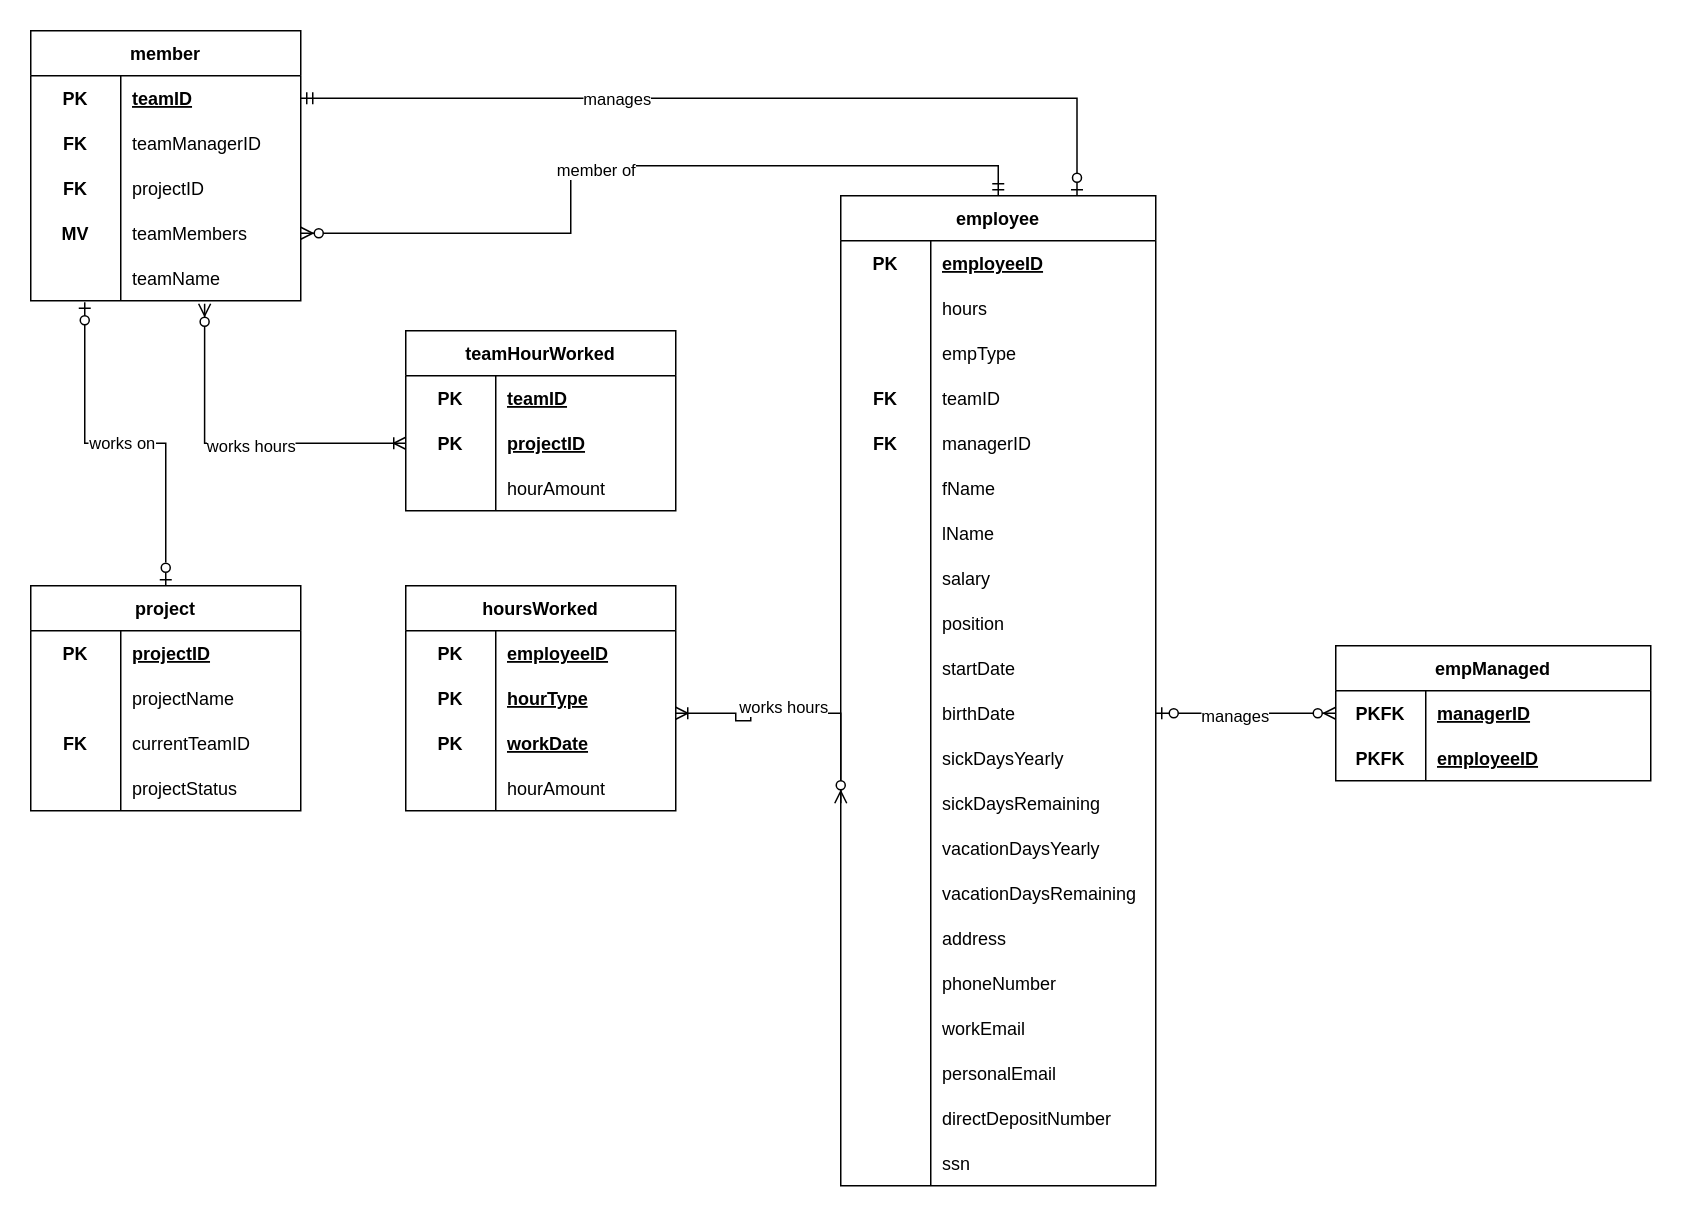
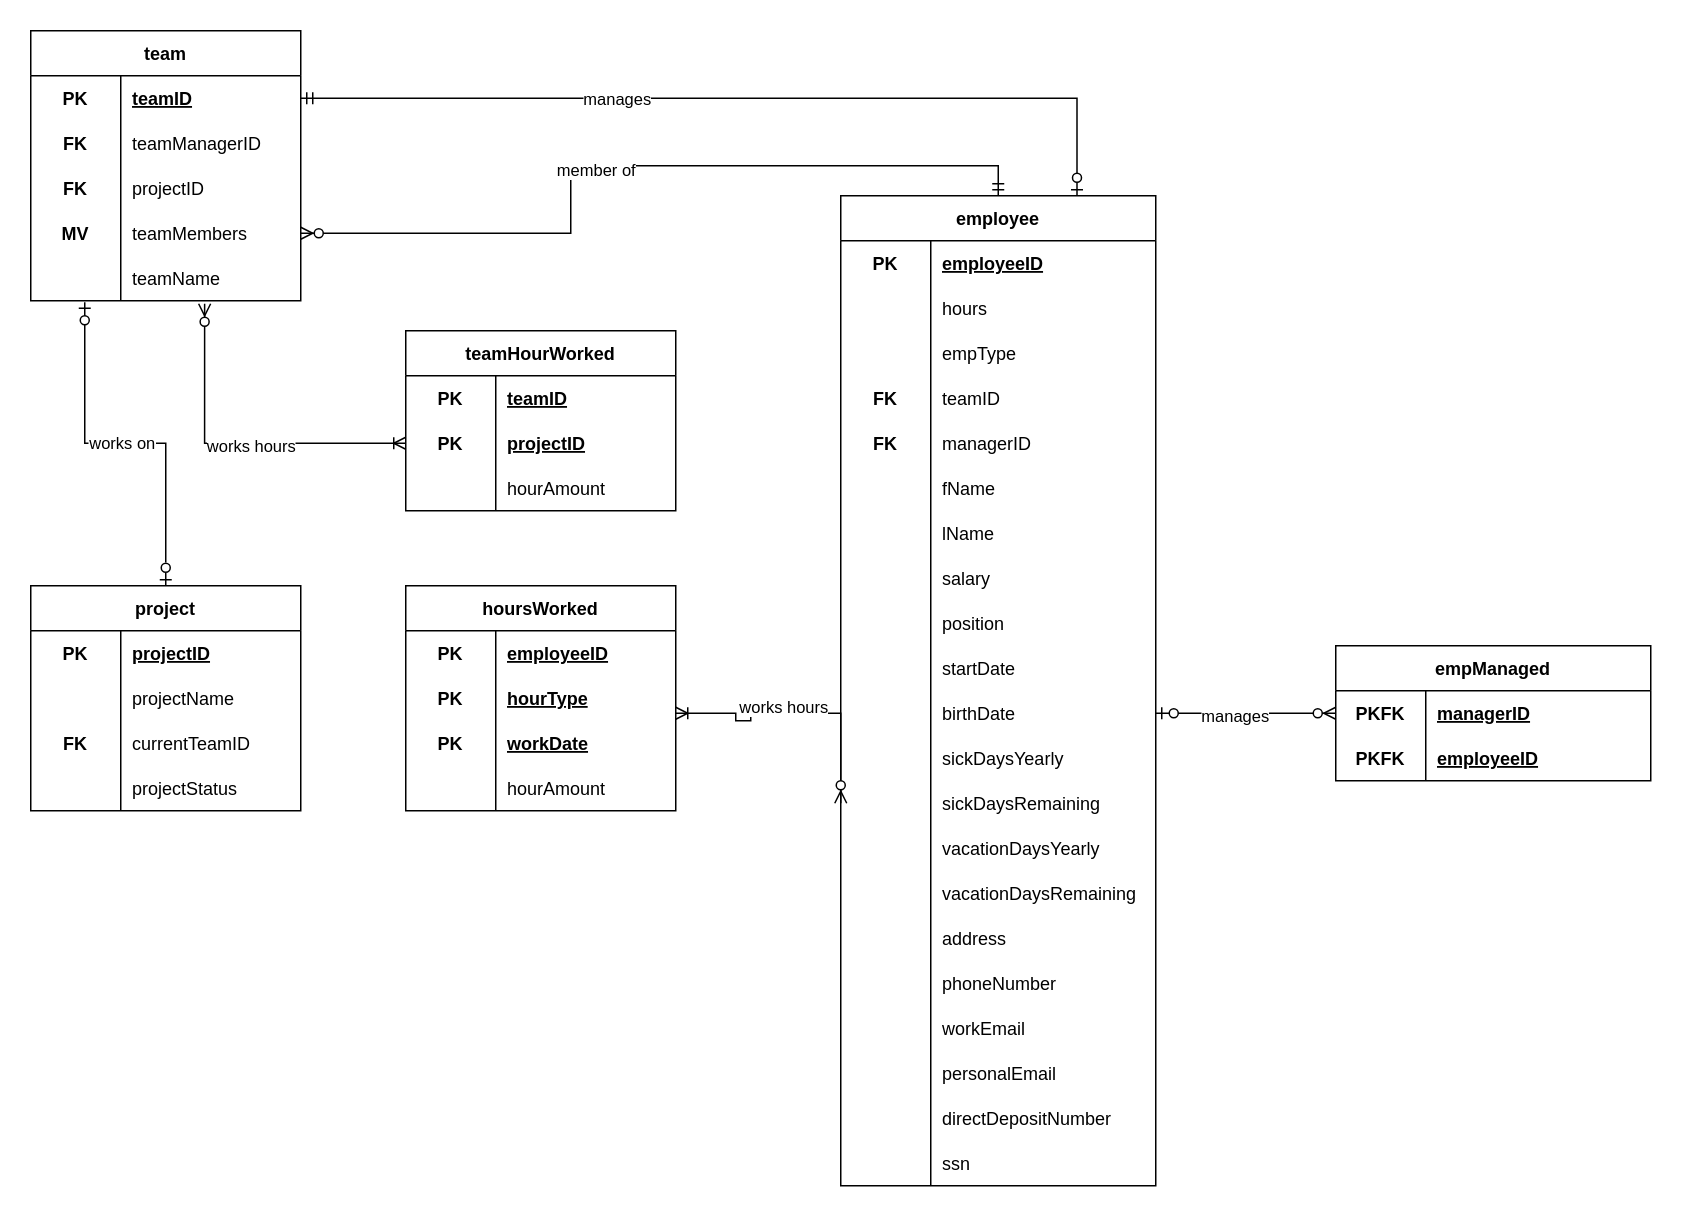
(165, 54) -> (165, 54)
